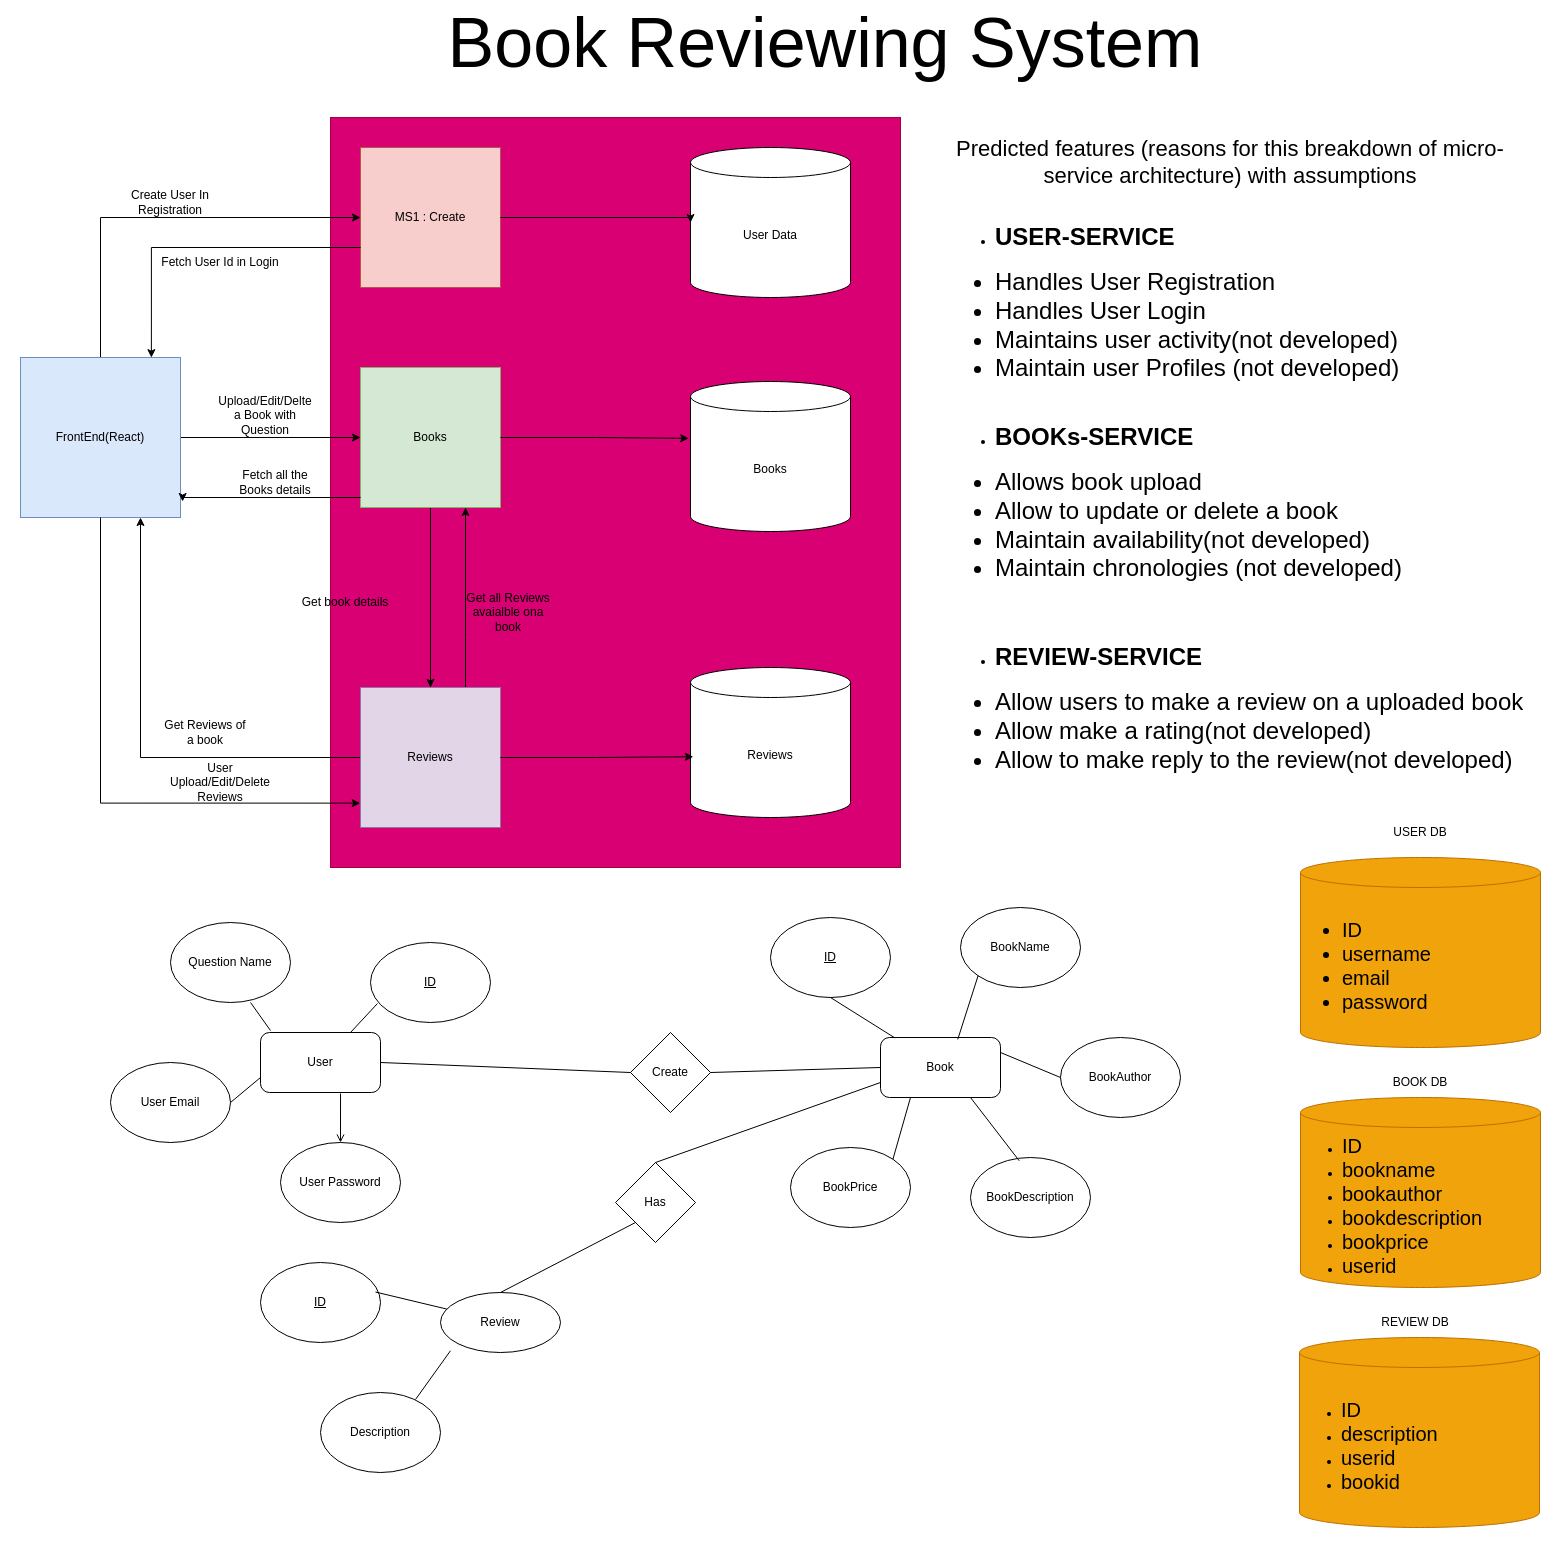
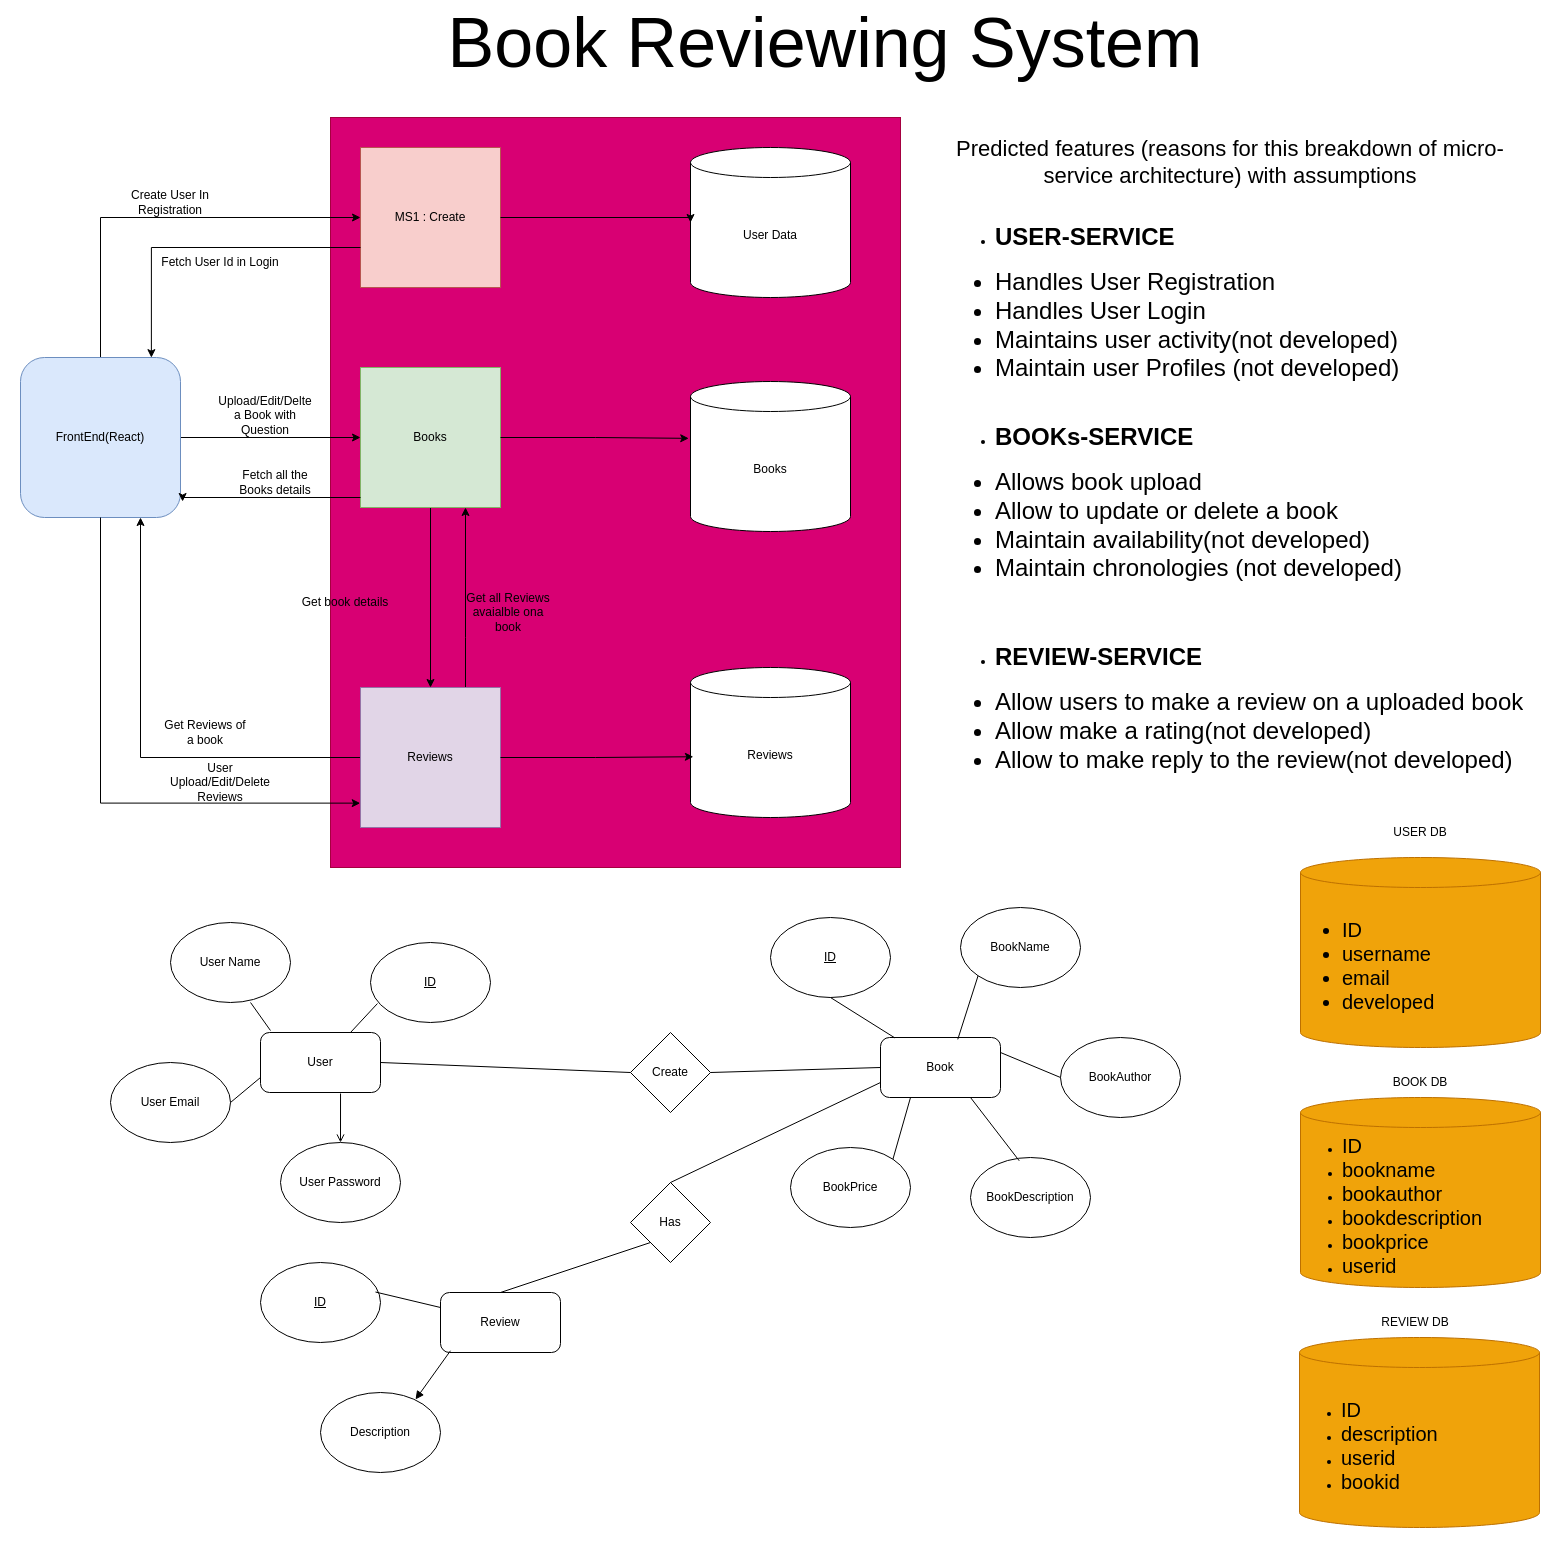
(101, 438) -> (101, 438)
(231, 963) -> (231, 963)
(1329, 966) -> (1331, 966)
(656, 1203) -> (671, 1223)
(501, 1323) -> (501, 1323)
(418, 1395) -> (421, 1392)
